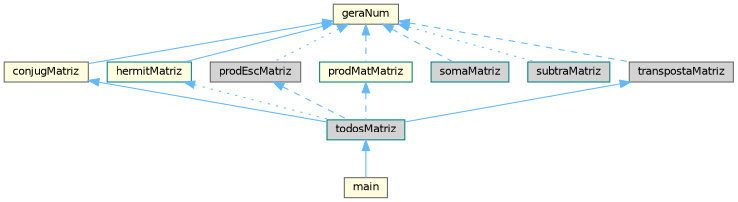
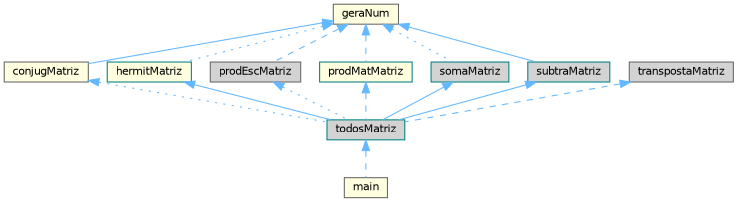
(520, 42) -> none
(253, 44) -> (253, 44)
(472, 44) -> (472, 44)
(306, 45) -> (306, 45)
(422, 46) -> (422, 46)
(213, 102) -> (213, 102)
(263, 102) -> (263, 102)
none -> (462, 102)
(315, 103) -> (315, 103)
none -> (413, 103)
(512, 103) -> (512, 103)
(366, 164) -> (366, 164)
